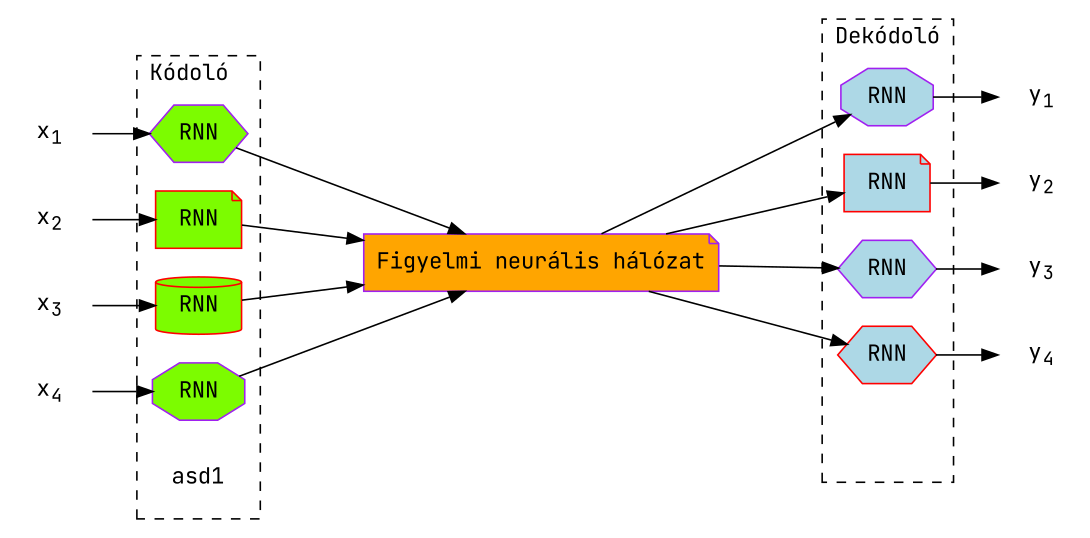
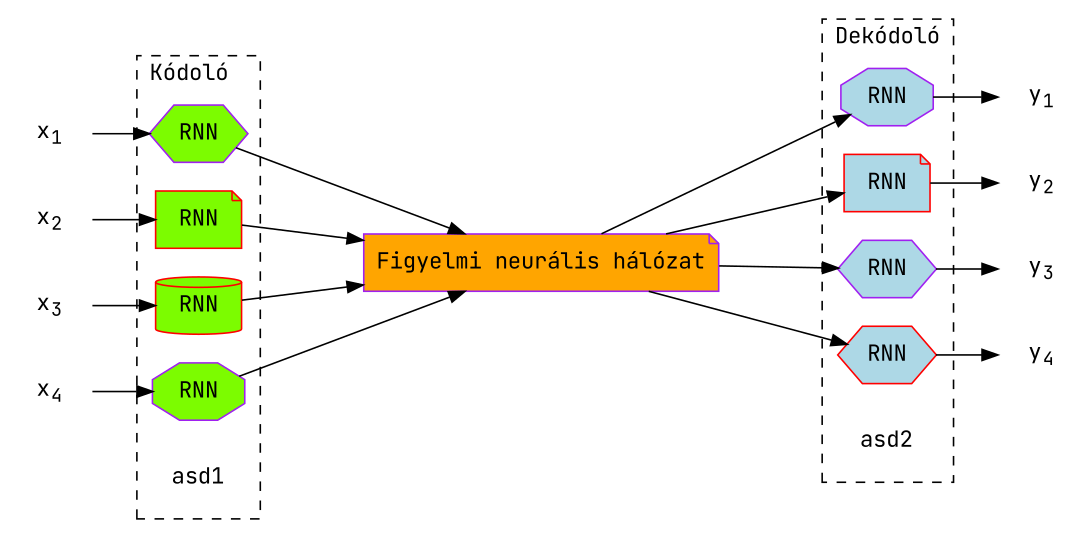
none -> (887, 441)
